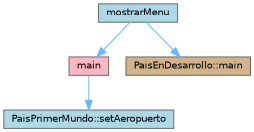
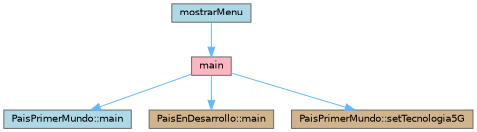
(160, 36) -> (211, 88)
(89, 119) -> (68, 119)
none -> (382, 119)
